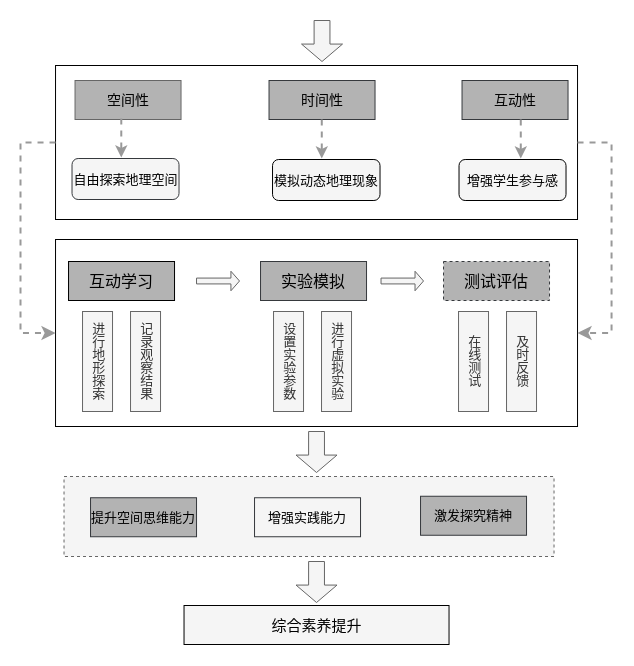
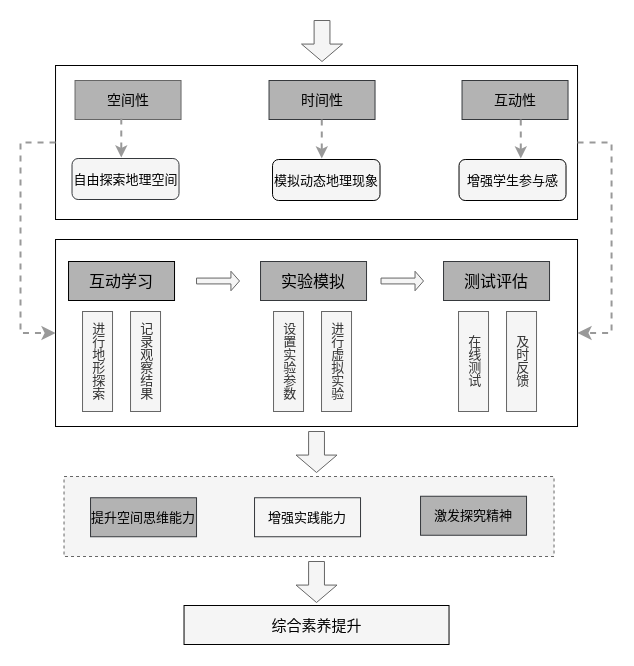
(497, 281) -> (497, 281)
